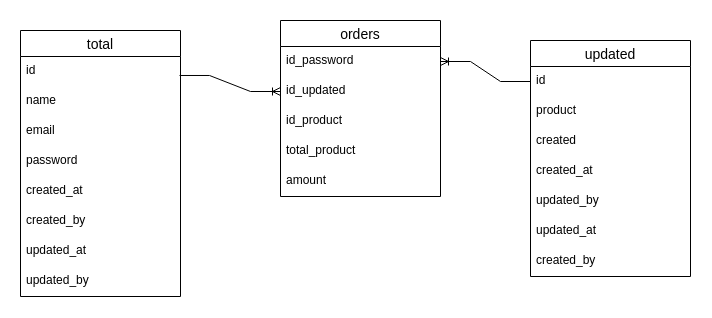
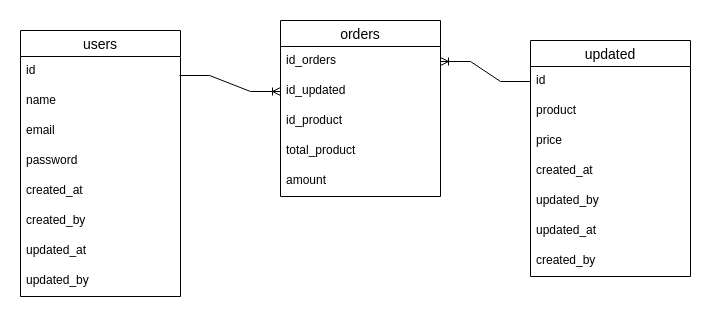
(100, 44) -> (100, 44)
(321, 60) -> (315, 60)
(560, 140) -> (551, 140)
